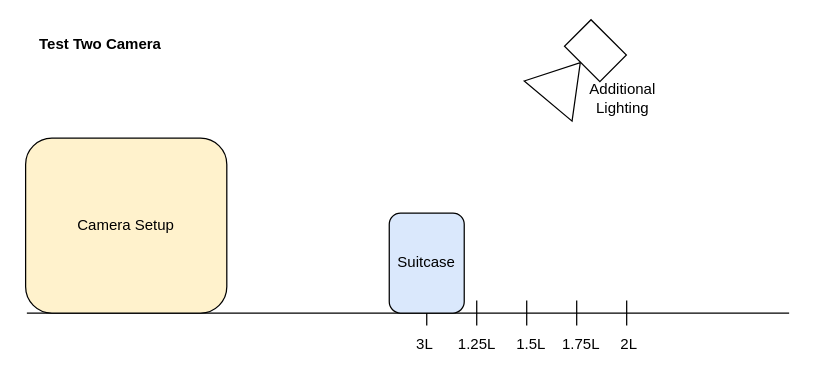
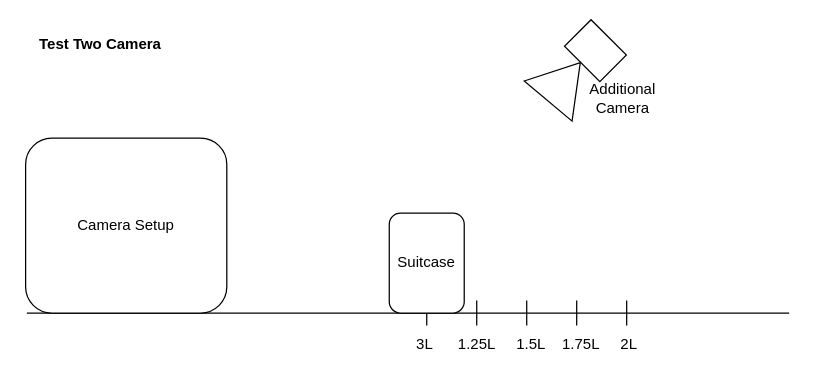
(623, 98) -> (623, 98)
(126, 226) -> (126, 226)
(427, 263) -> (427, 263)
